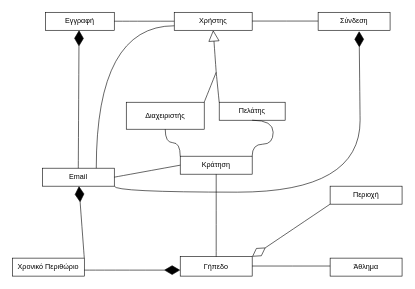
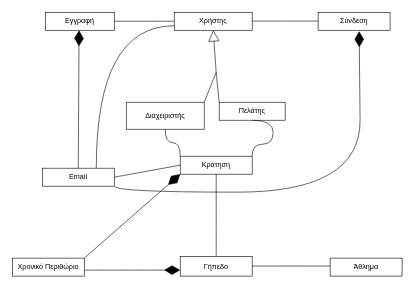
(366, 195) -> none
(82, 225) -> (121, 226)
(298, 226) -> none
